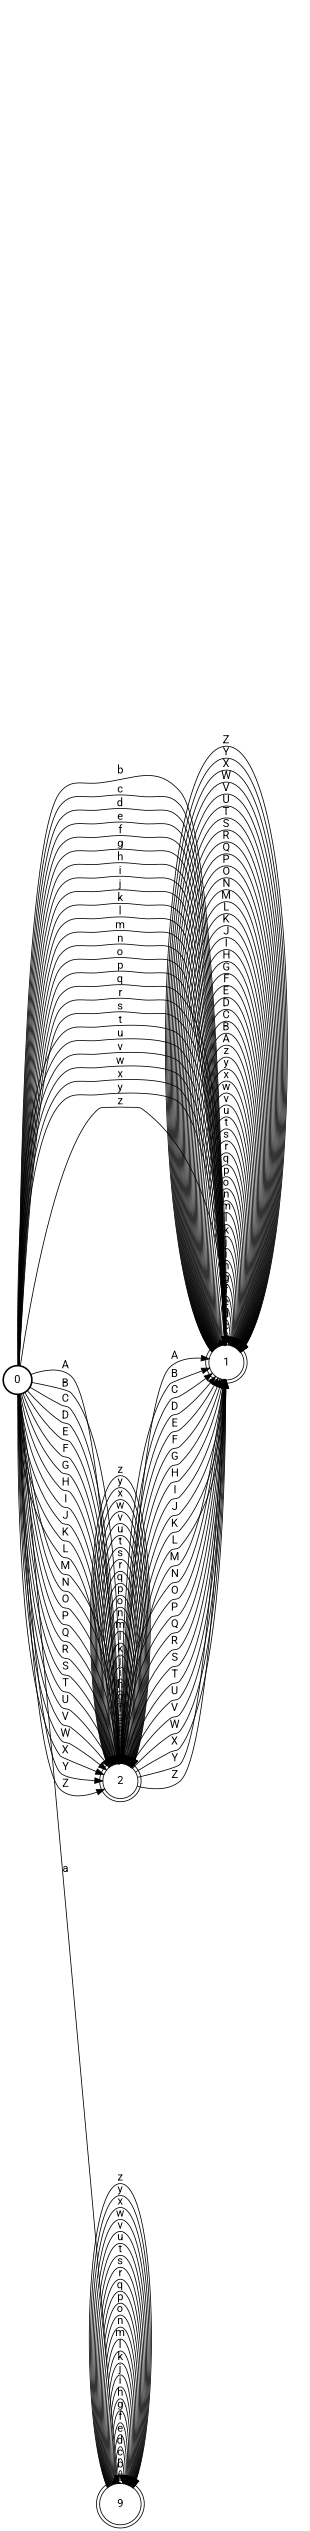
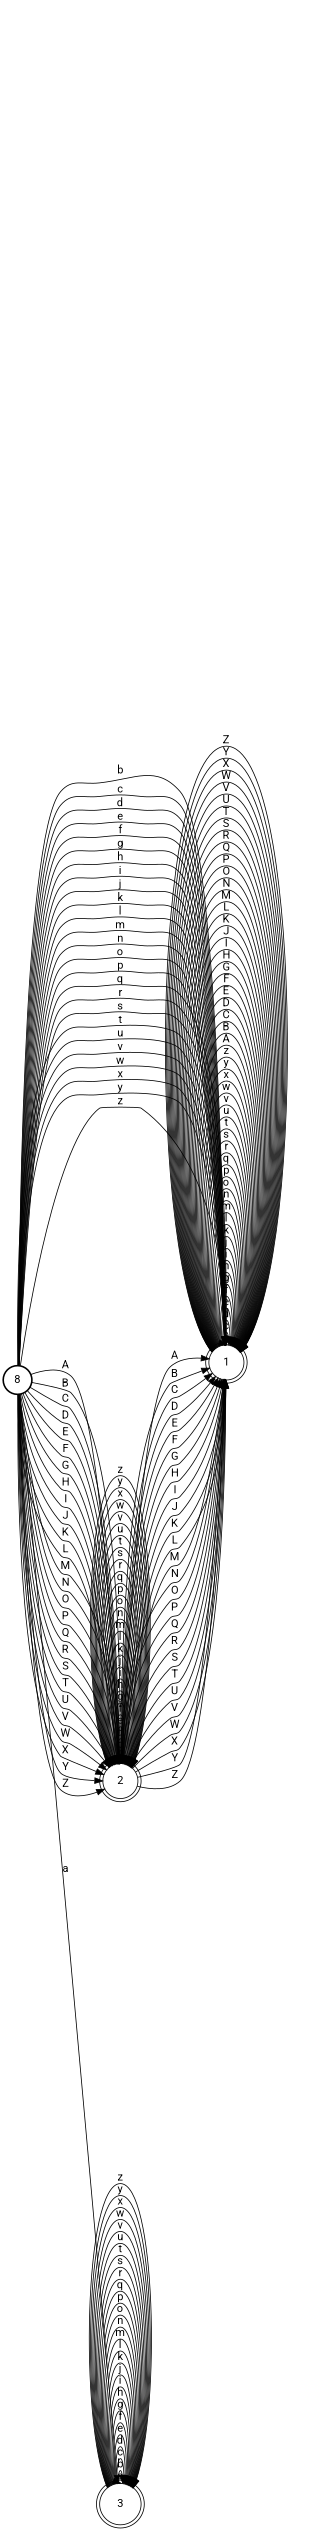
(18, 1380) -> (18, 1380)
(120, 2504) -> (120, 2504)
